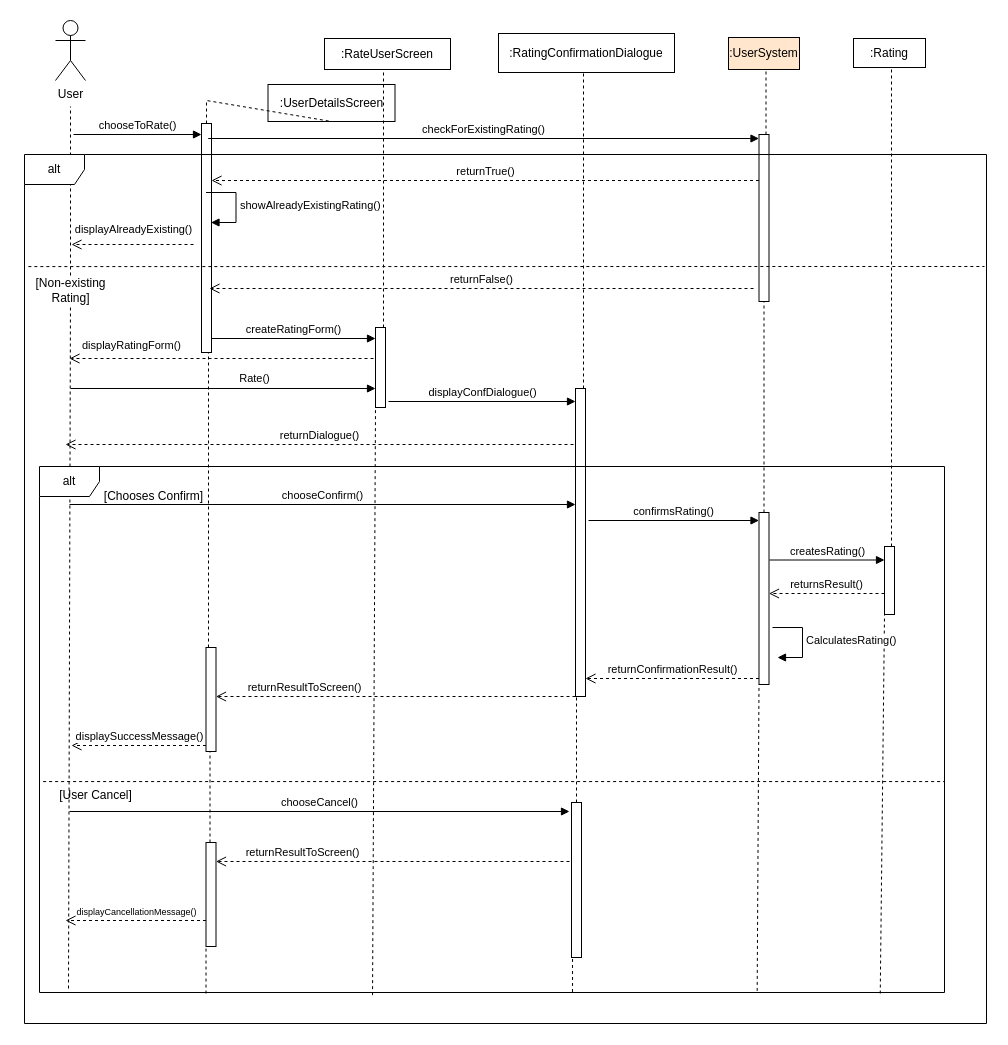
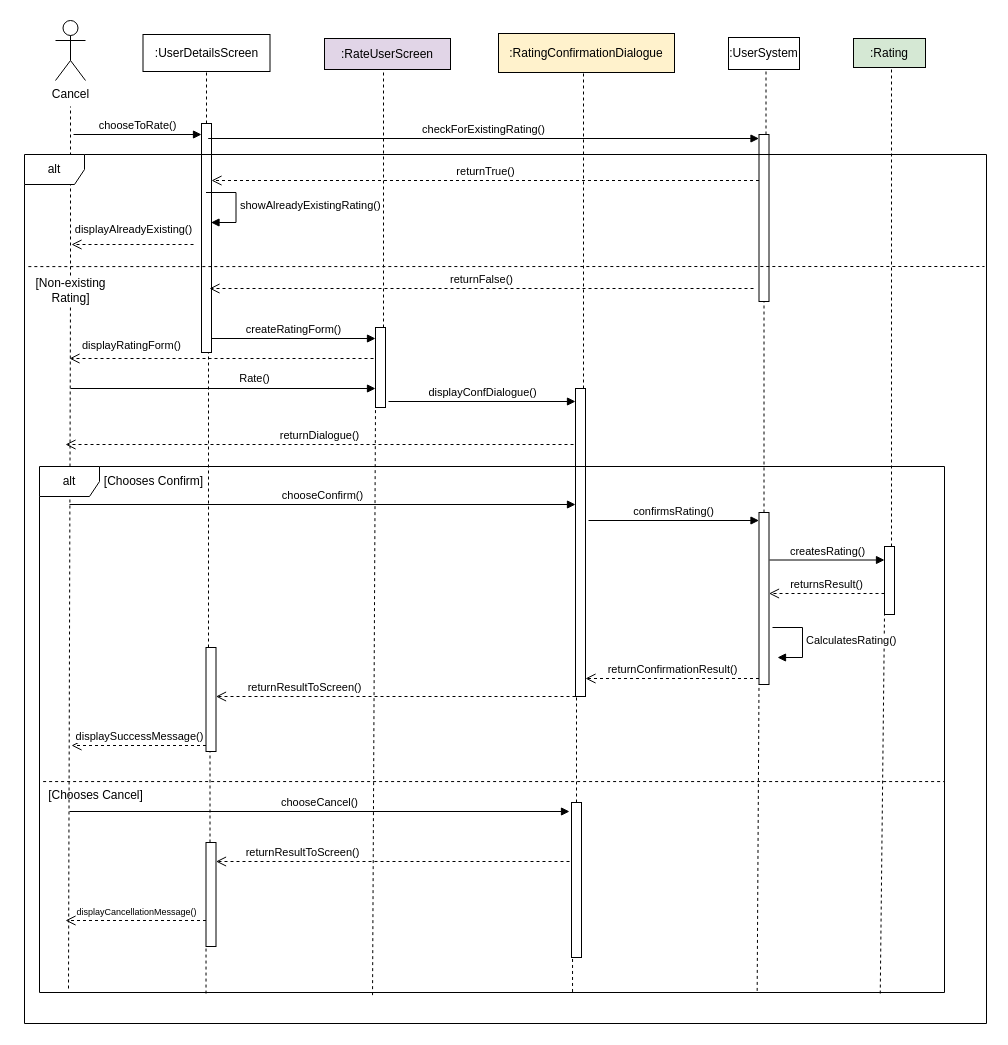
(587, 53) -> (587, 53)
(890, 53) -> (890, 53)
(388, 54) -> (388, 54)
(764, 54) -> (764, 54)
(71, 95) -> (71, 95)
(332, 103) -> (207, 53)
(154, 497) -> (154, 482)
(96, 796) -> (96, 796)
